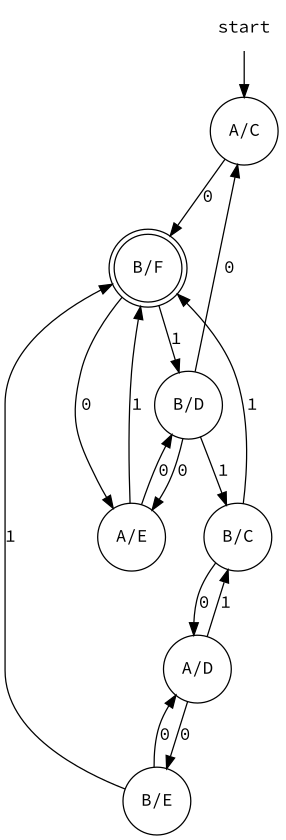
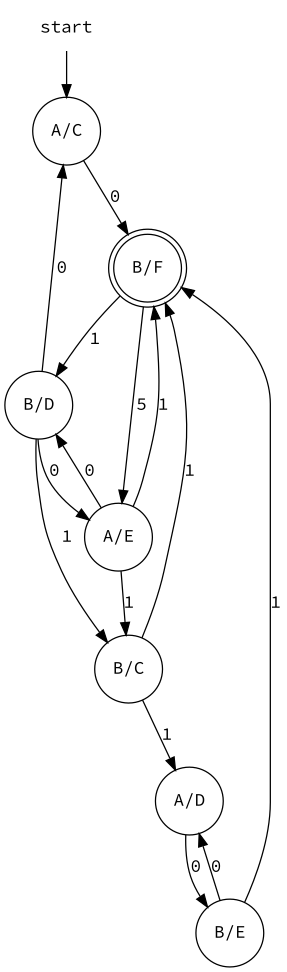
(87, 405) -> (142, 405)
(204, 603) -> (167, 735)
(216, 610) -> (123, 597)
